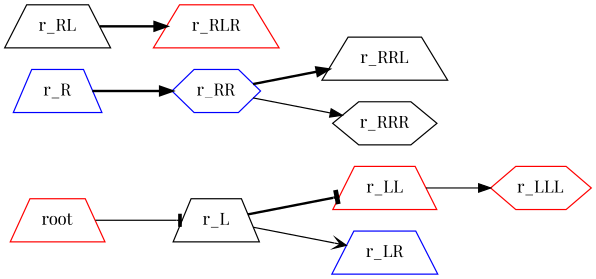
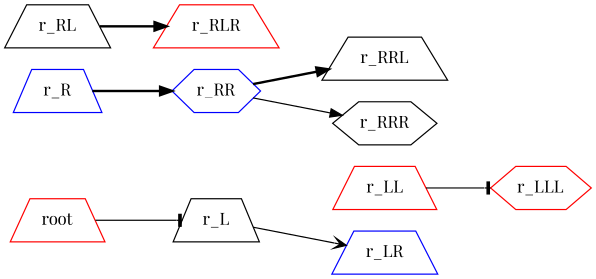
(455, 188) -> (455, 188)
(290, 206) -> none
